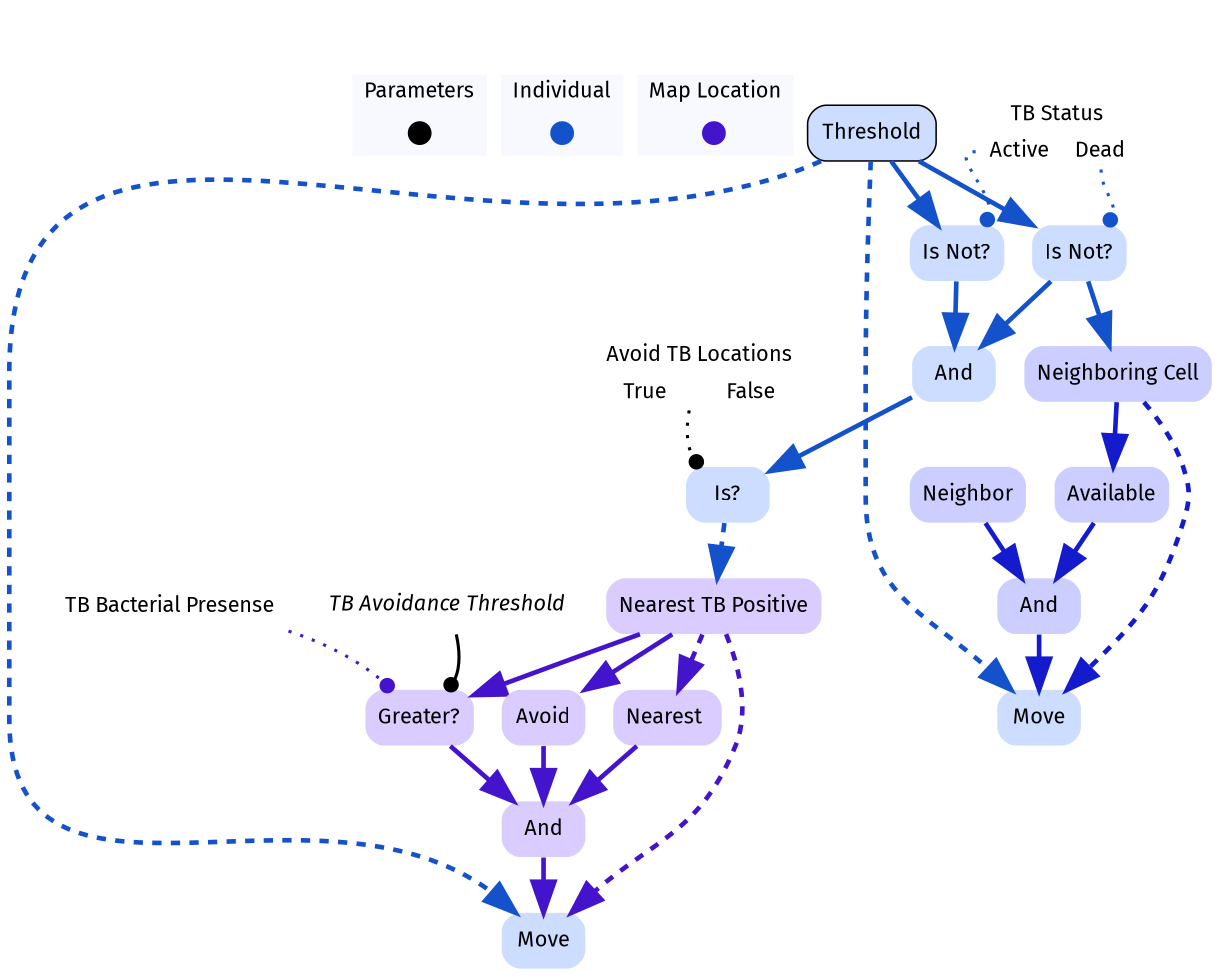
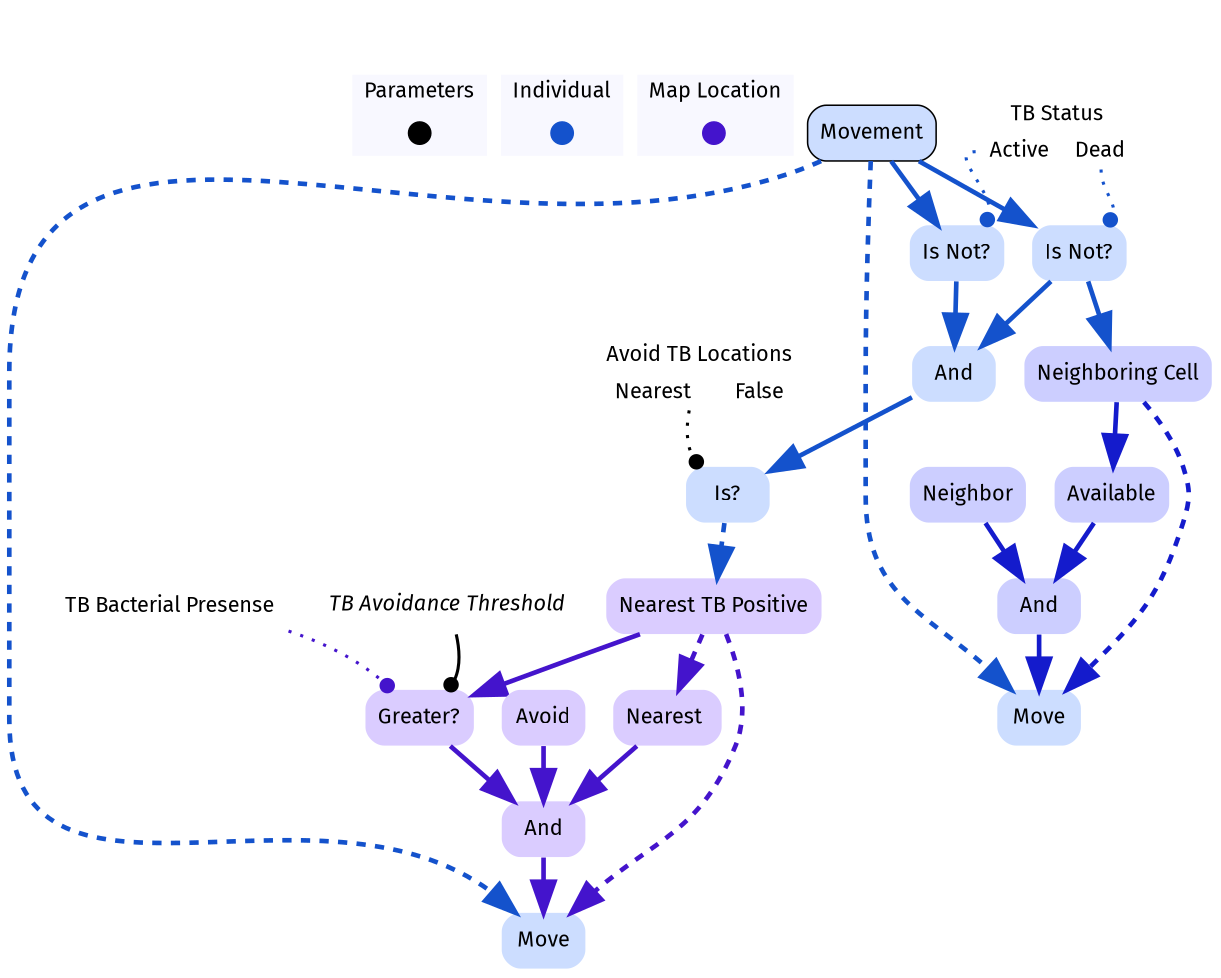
(872, 133) -> (872, 133)
(645, 392) -> (654, 392)
(642, 653) -> none
